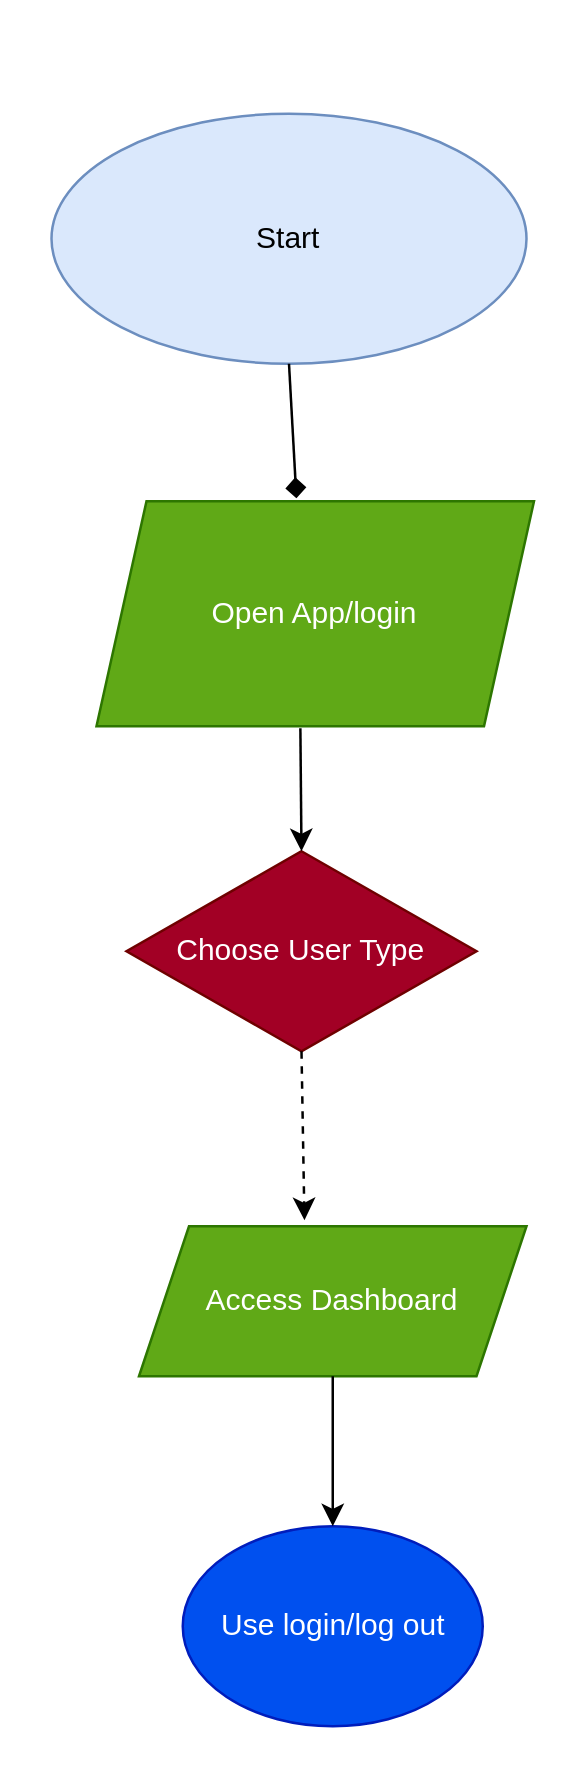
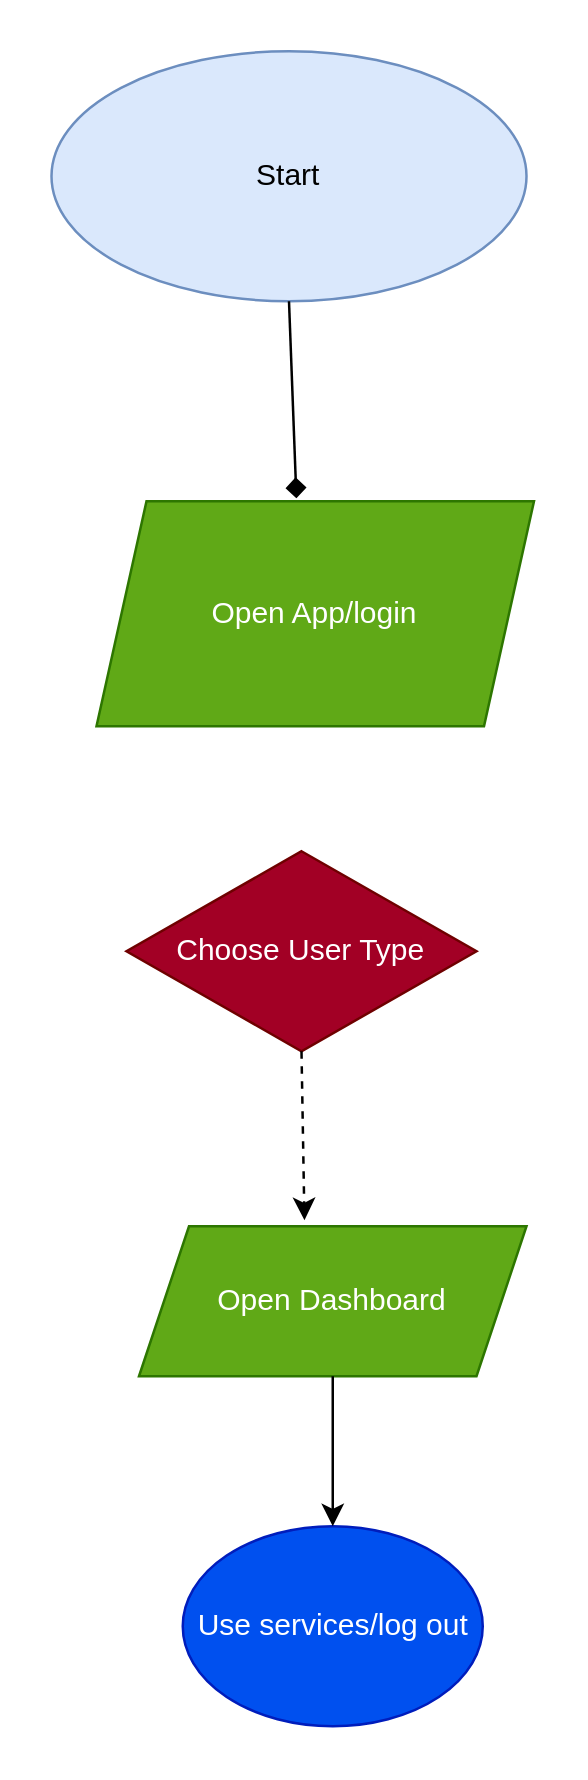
(289, 239) -> (289, 176)
(301, 781) -> none
(333, 1301) -> (333, 1301)
(334, 1626) -> (334, 1626)
